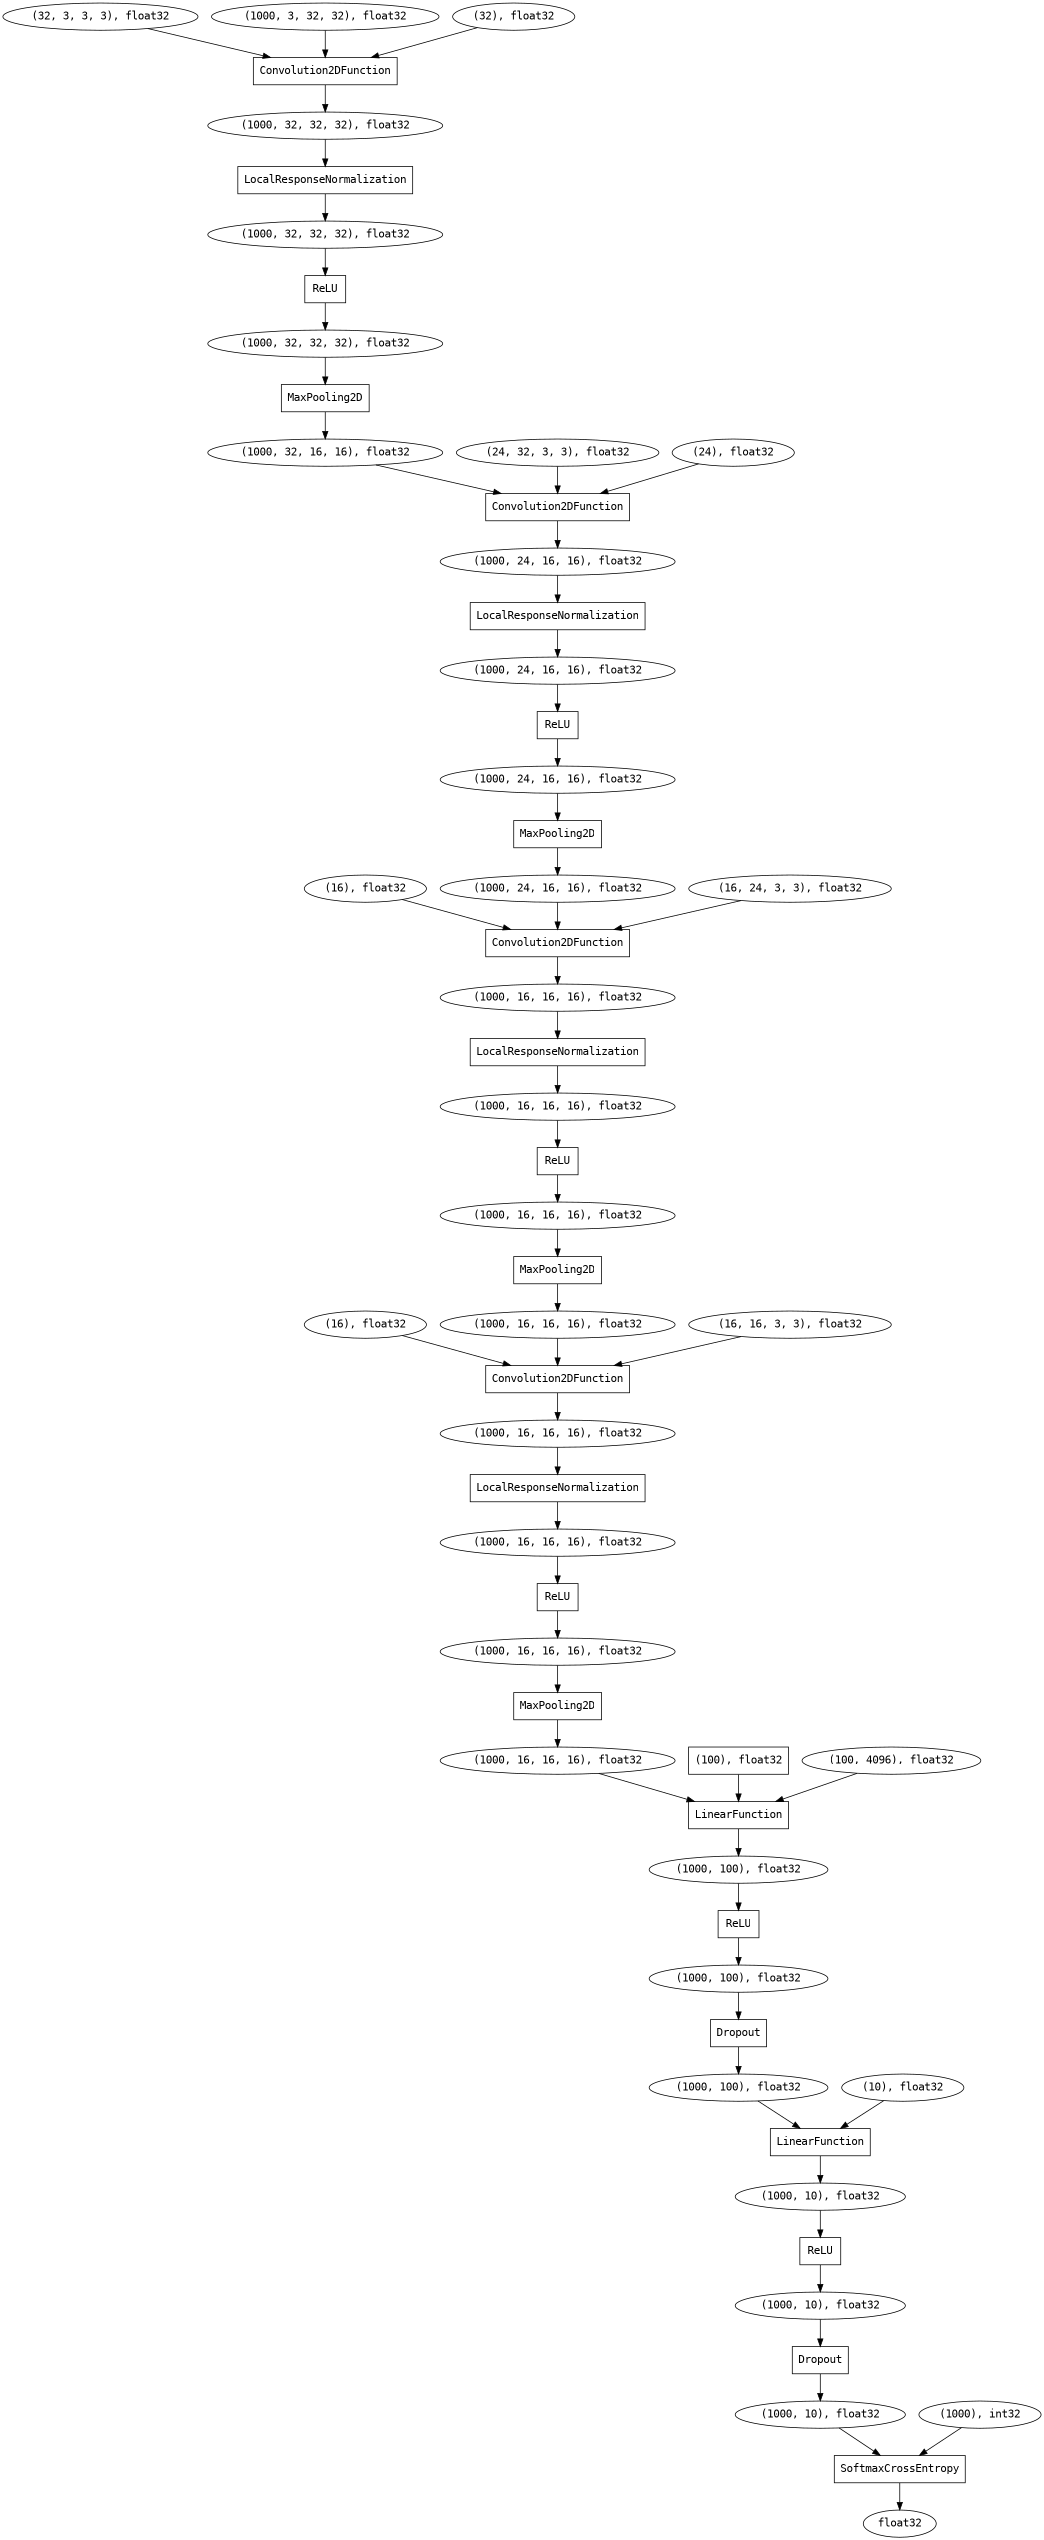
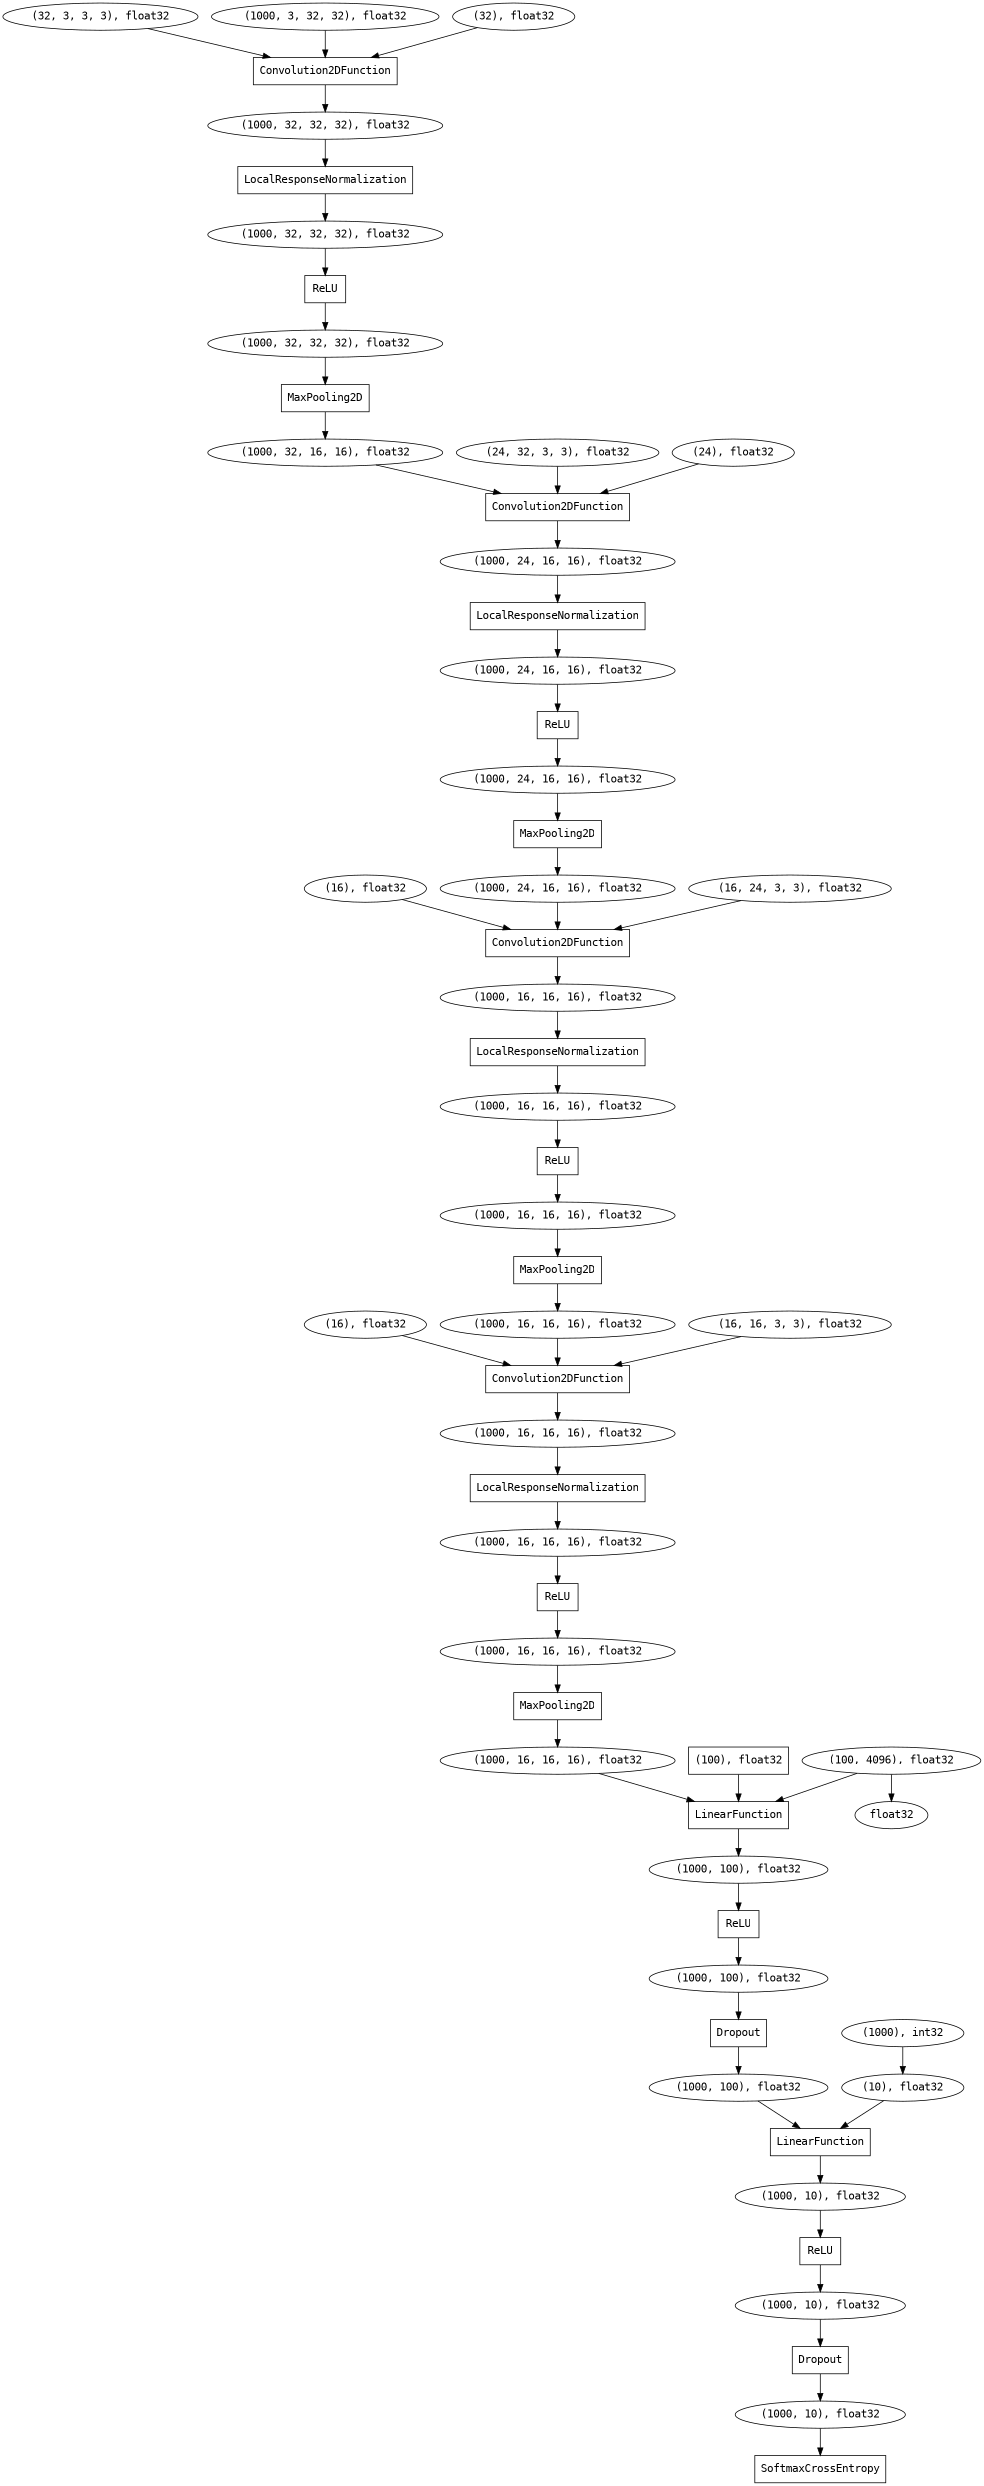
(944, 2439) -> (903, 2057)
(900, 2493) -> (891, 1784)
